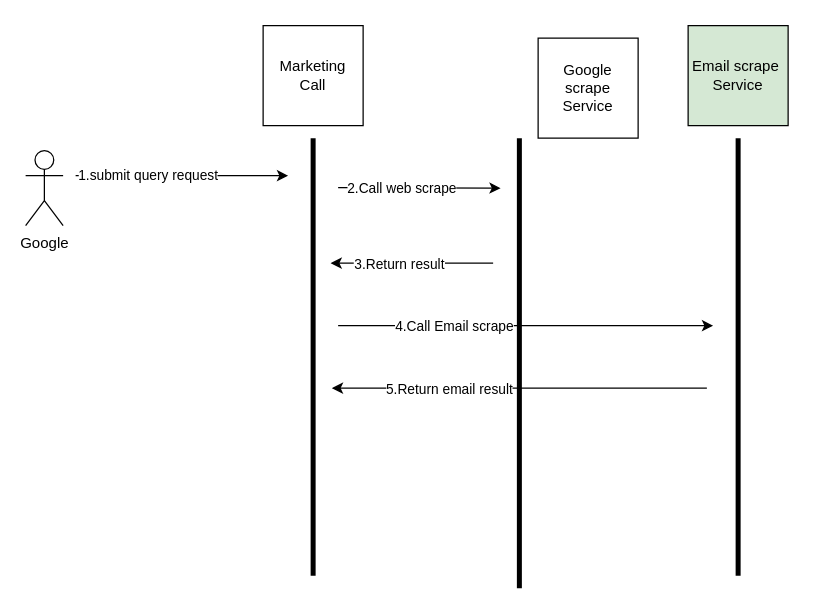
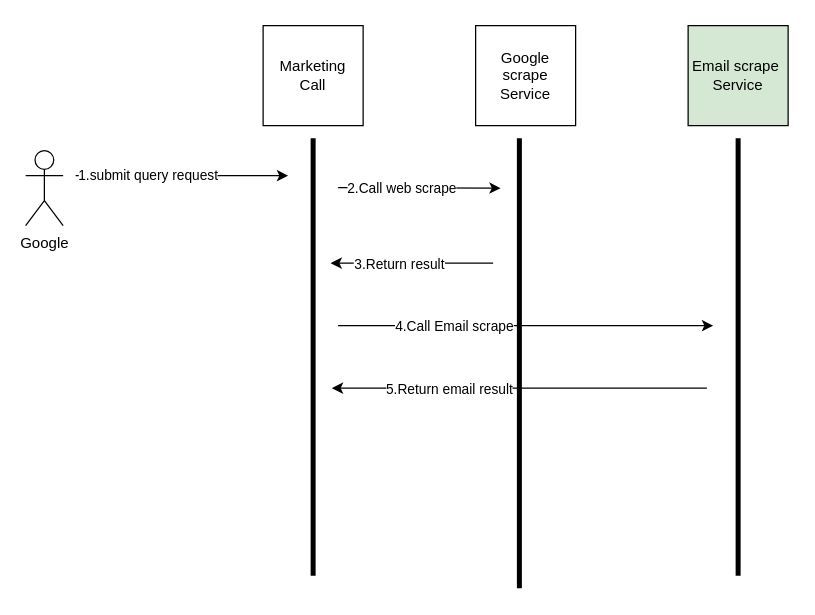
(588, 88) -> (526, 76)
